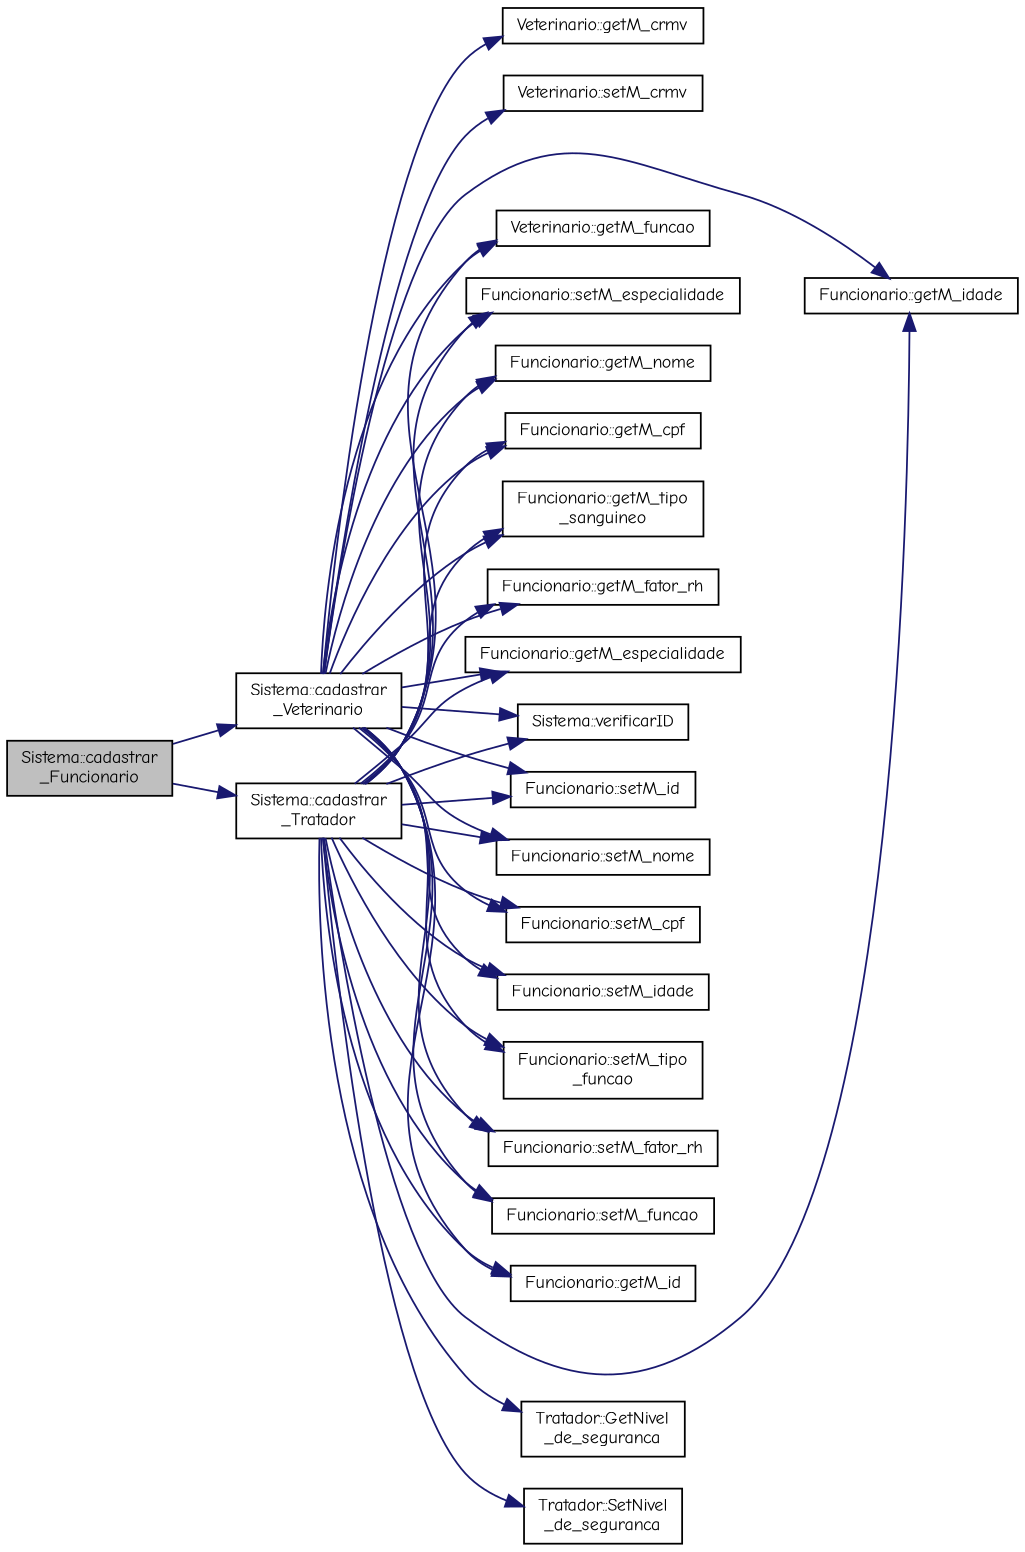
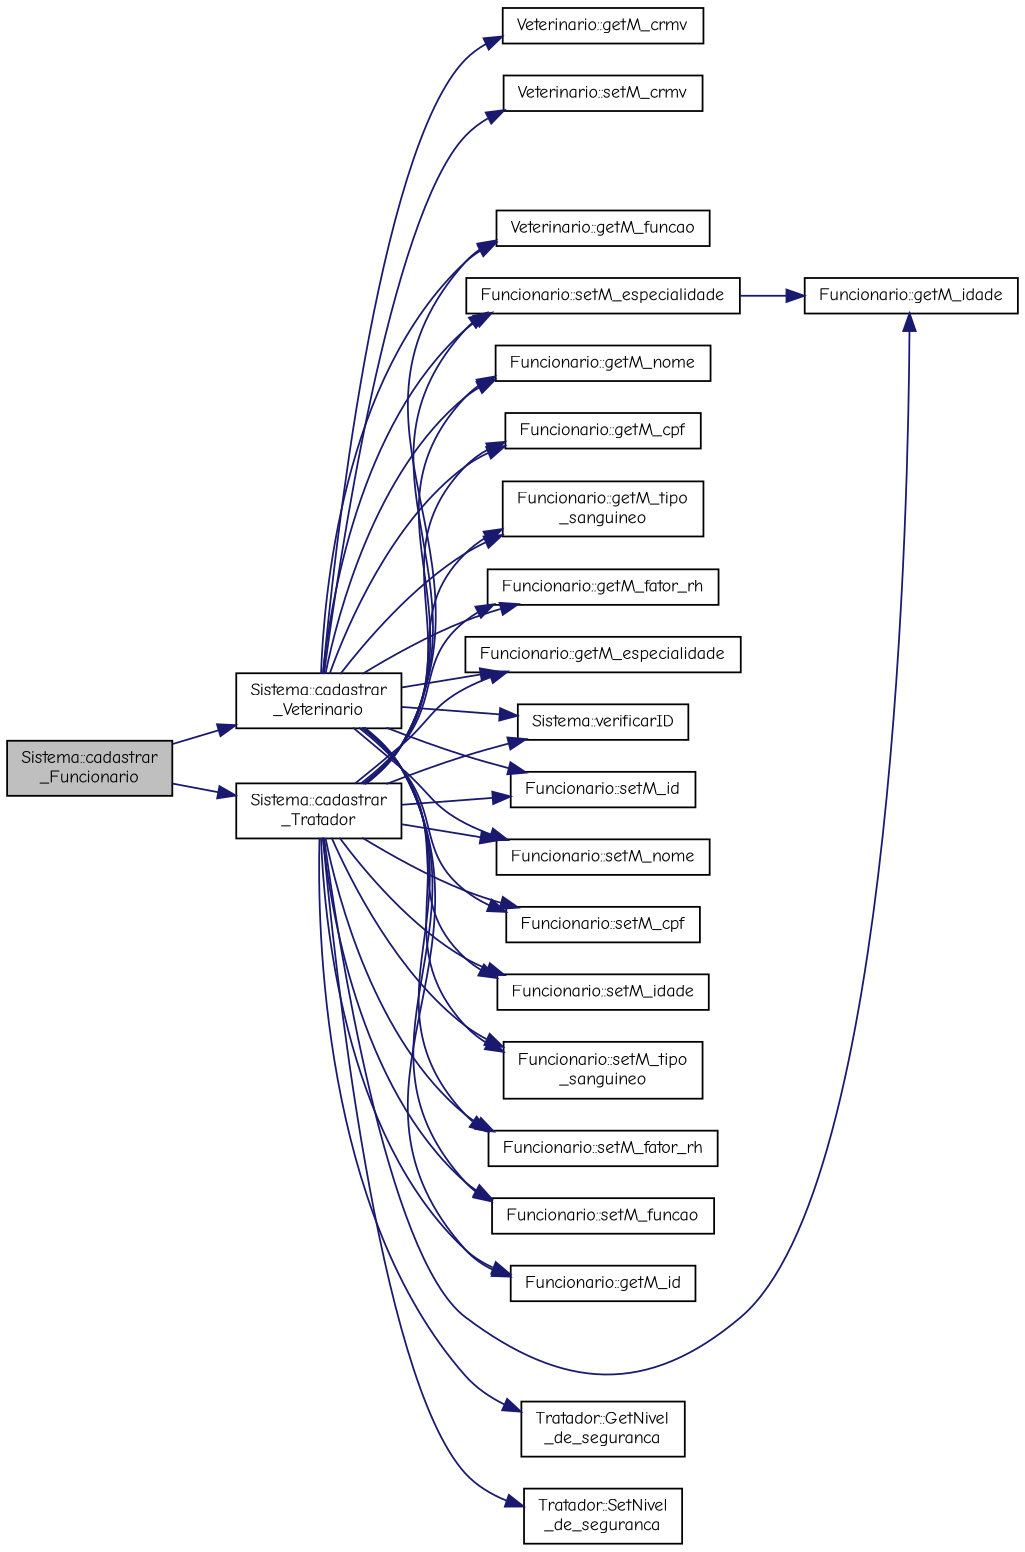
(446, 218) -> (763, 296)
(603, 1070) -> (603, 1070)
